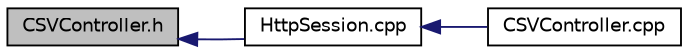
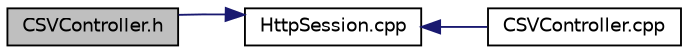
(221, 39) -> (202, 14)
